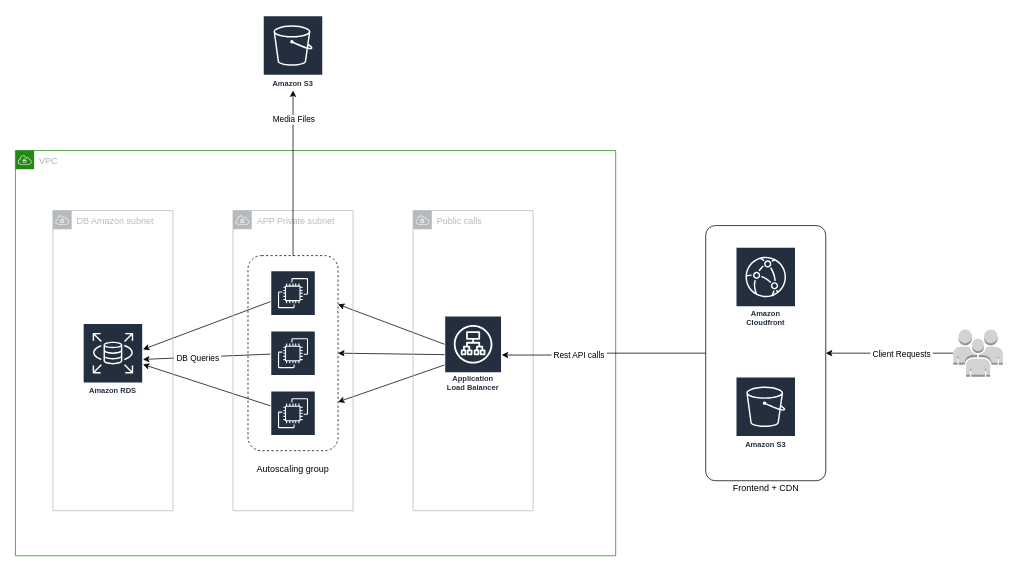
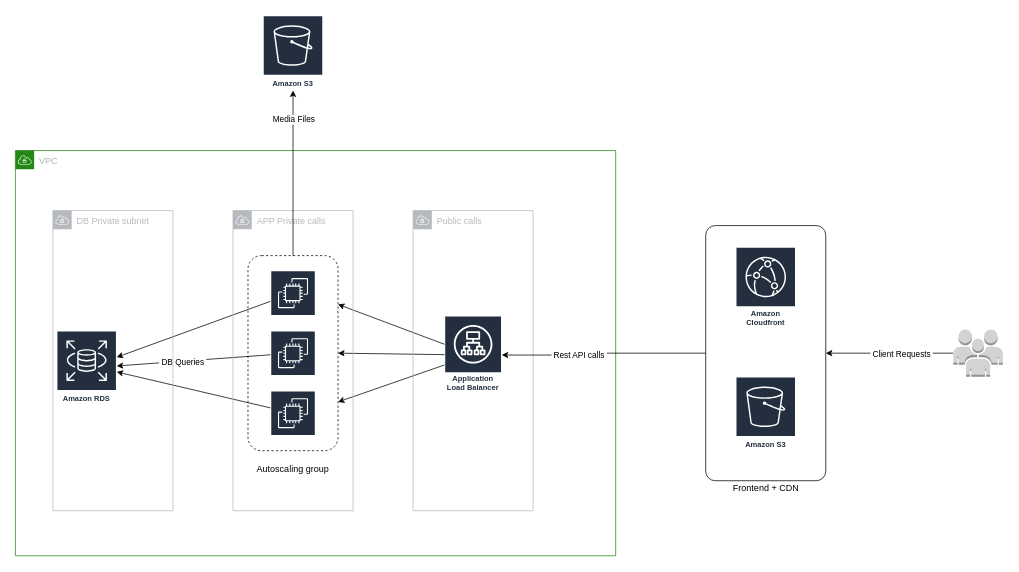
(115, 221) -> (116, 221)
(299, 221) -> (294, 221)
(113, 360) -> (87, 368)
